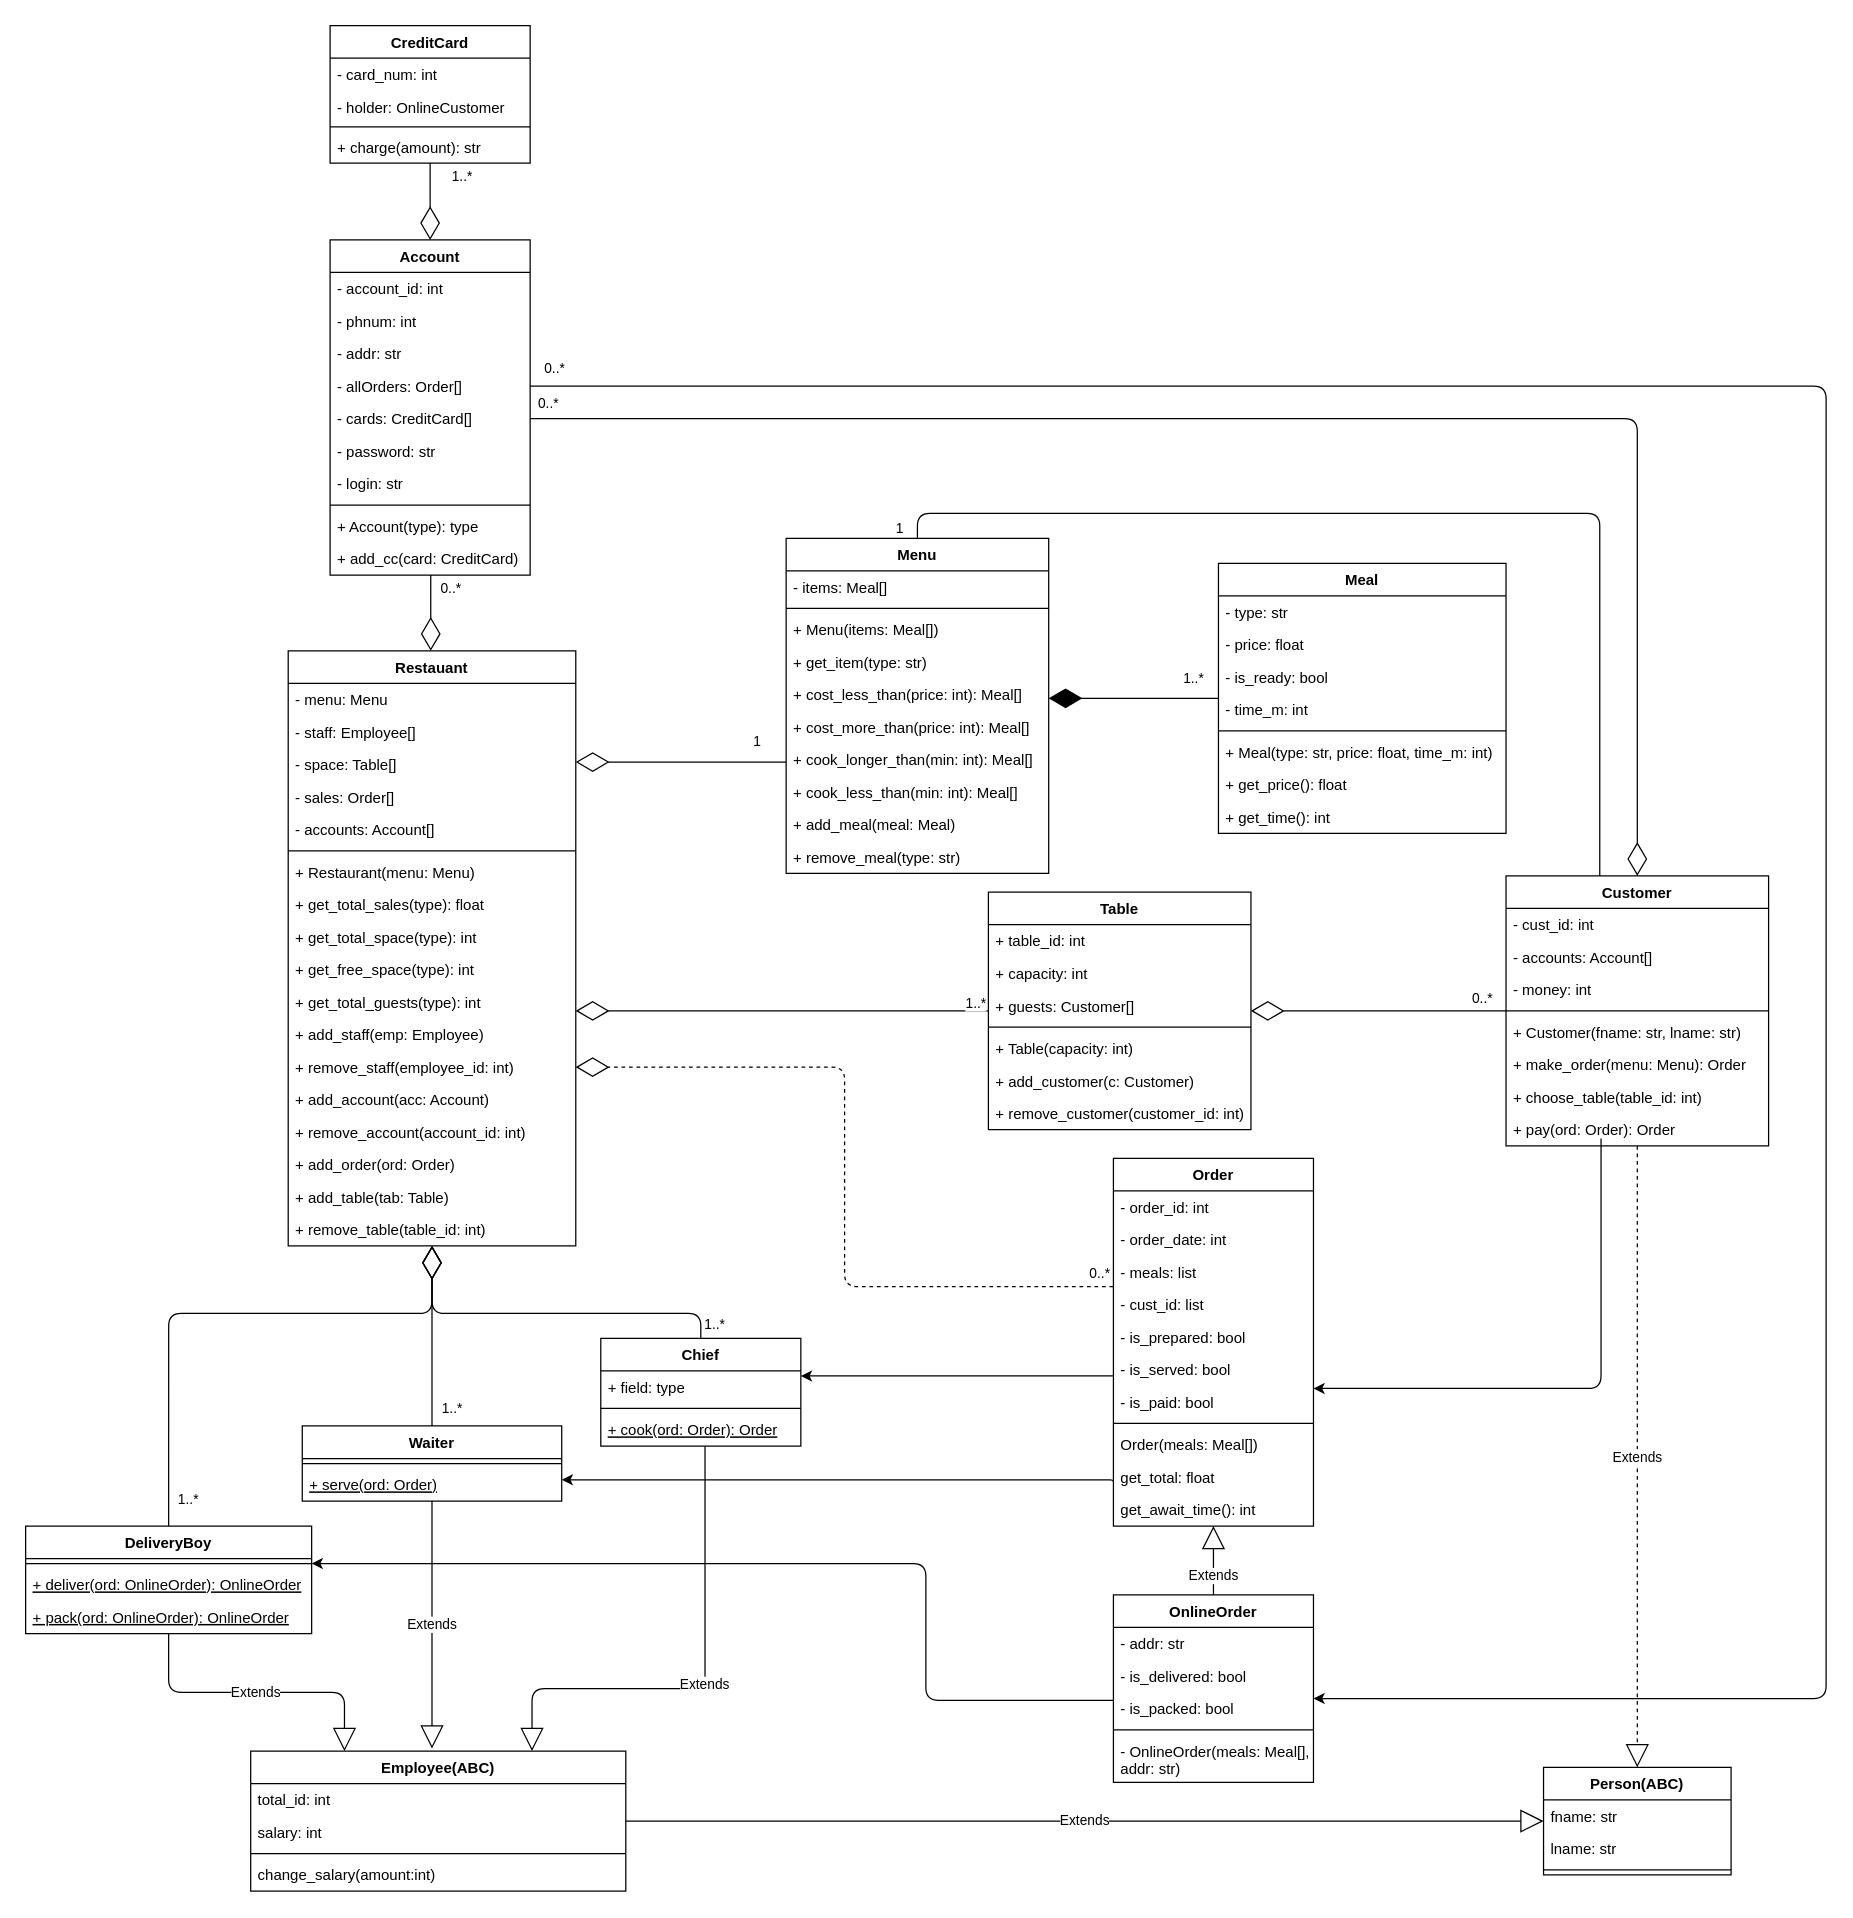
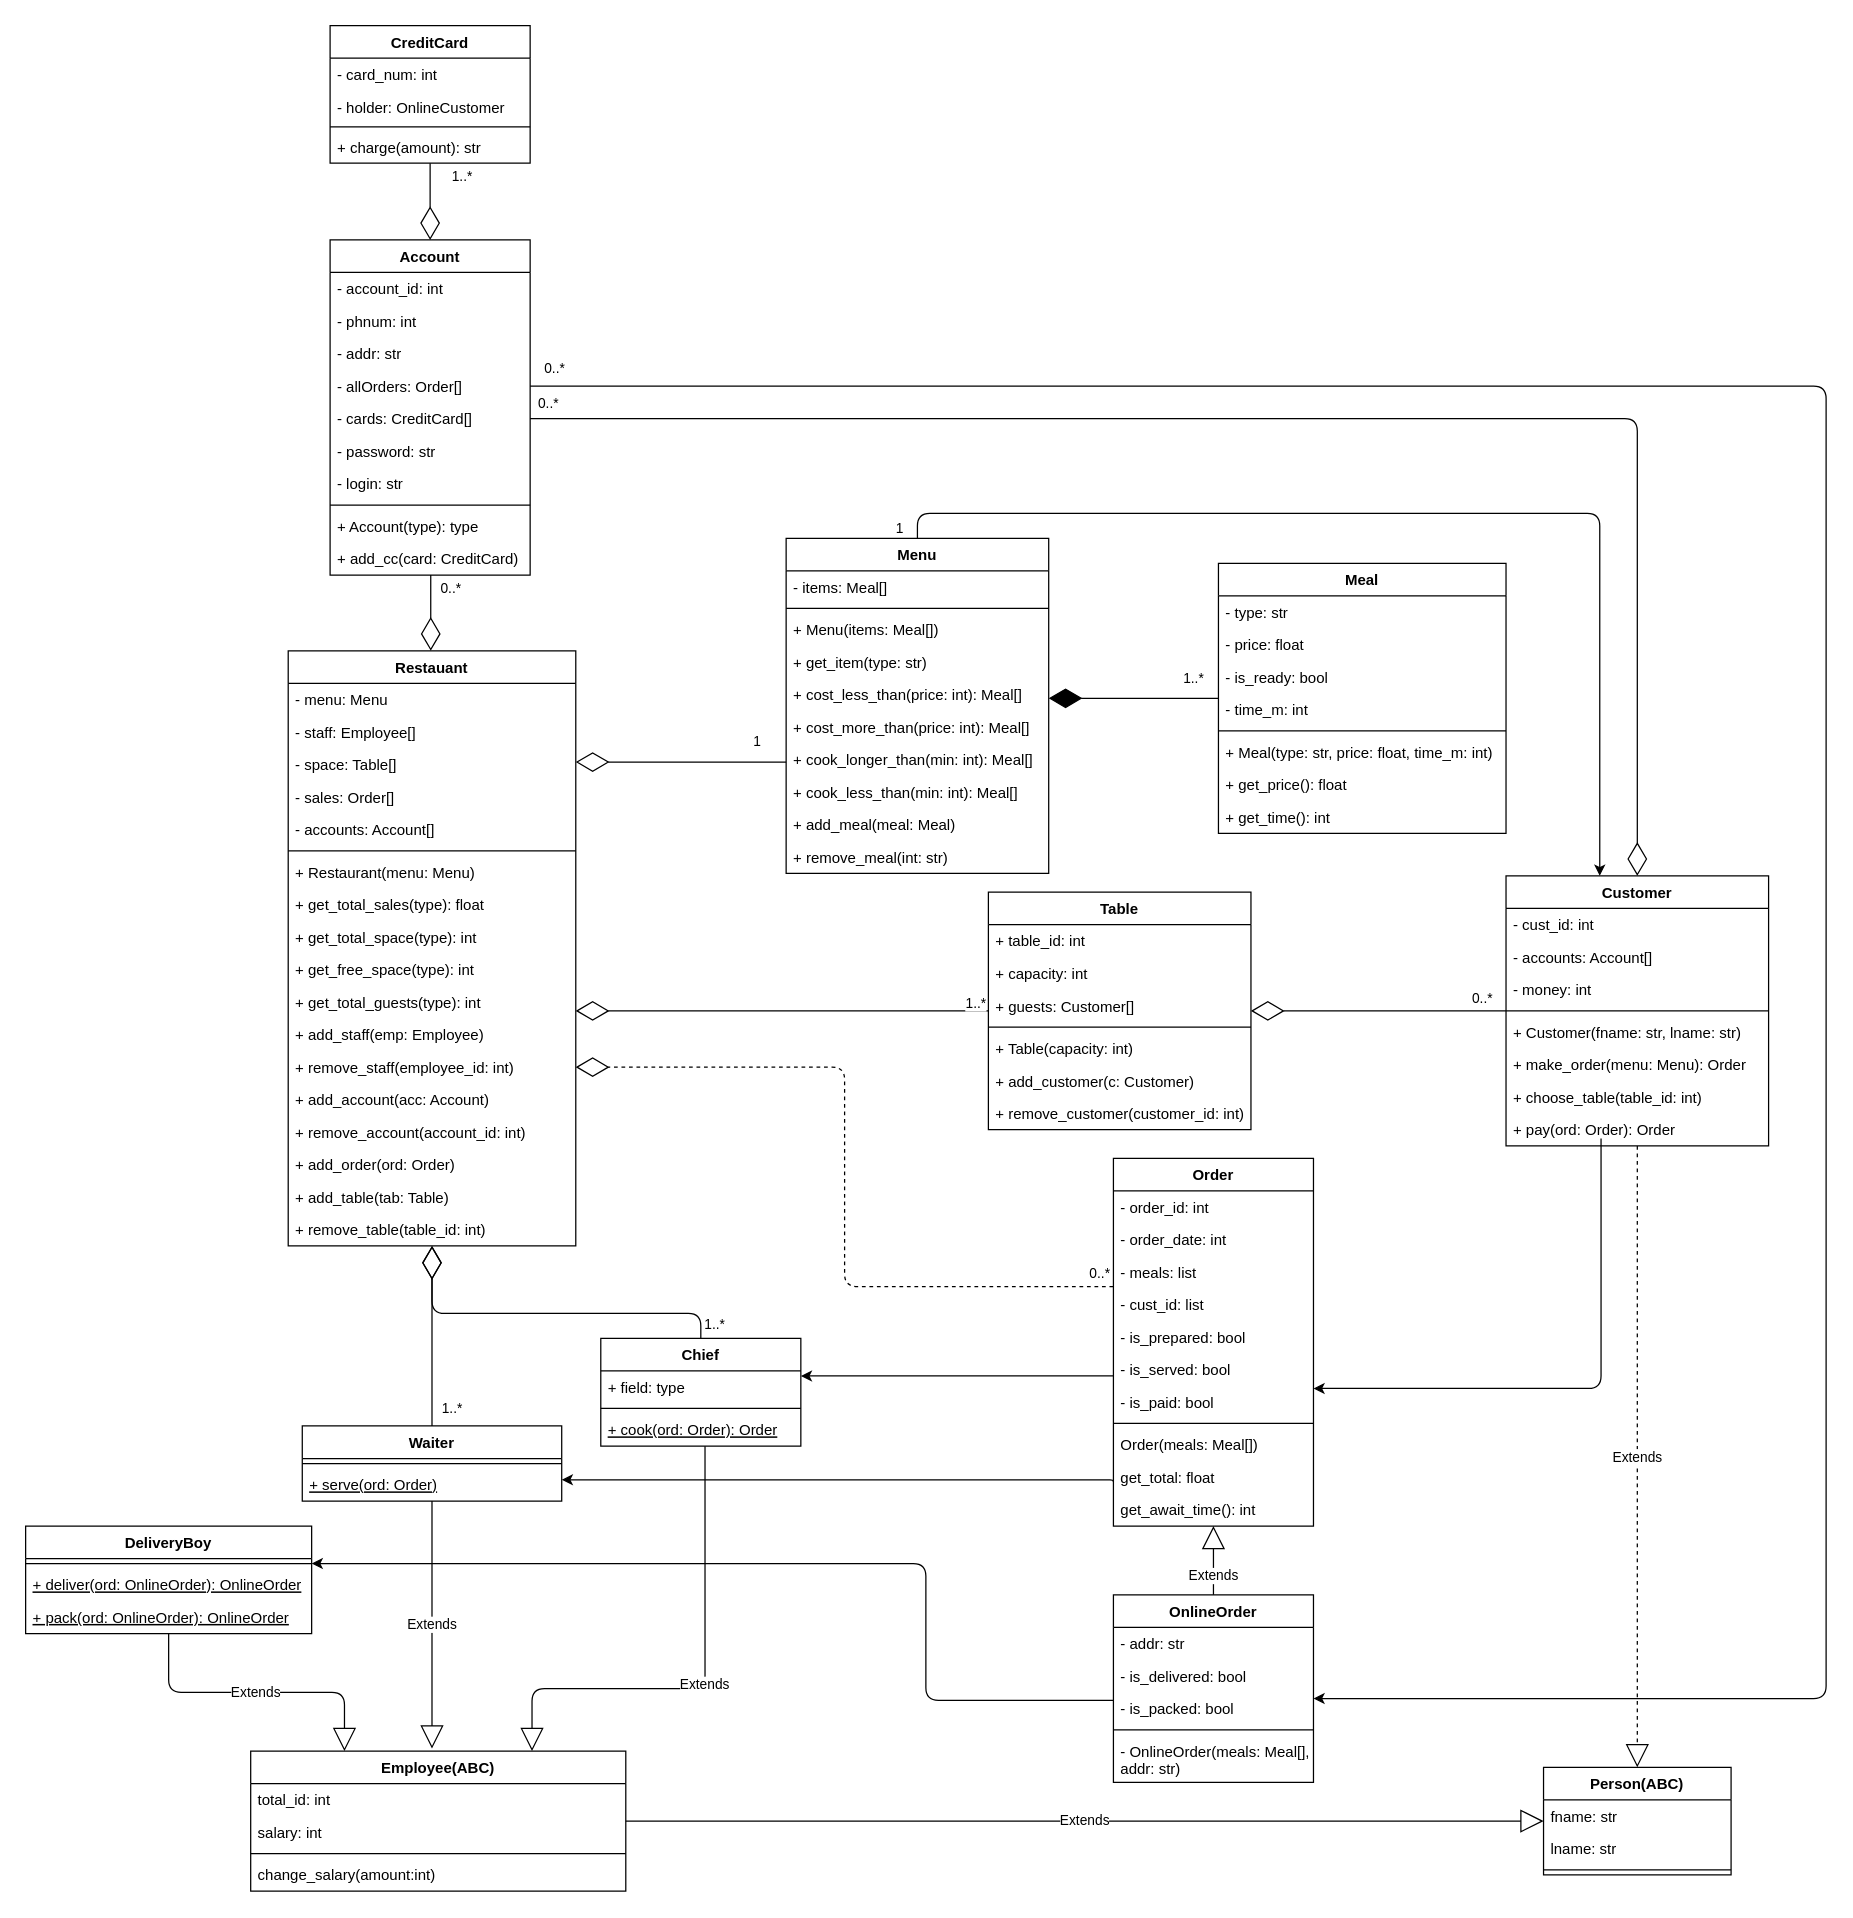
(886, 858) -> (880, 858)
(1599, 869) -> (1599, 866)
(196, 1313) -> none
